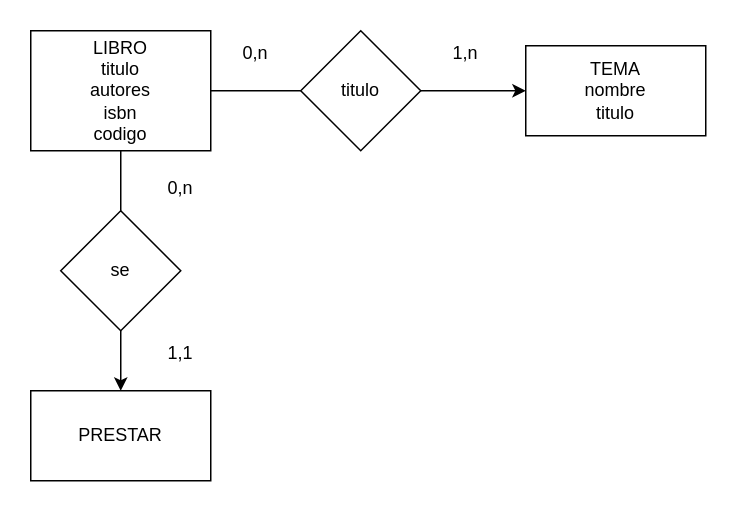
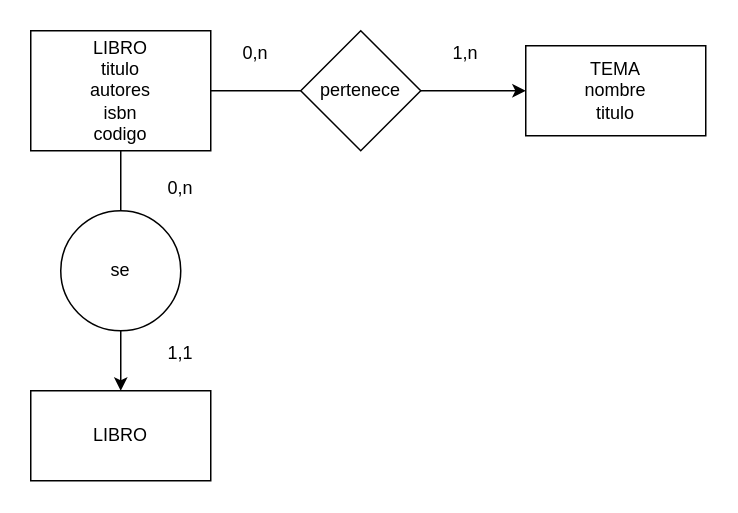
(361, 91) -> (361, 91)
(121, 271) -> (121, 271)
(121, 436) -> (121, 436)
